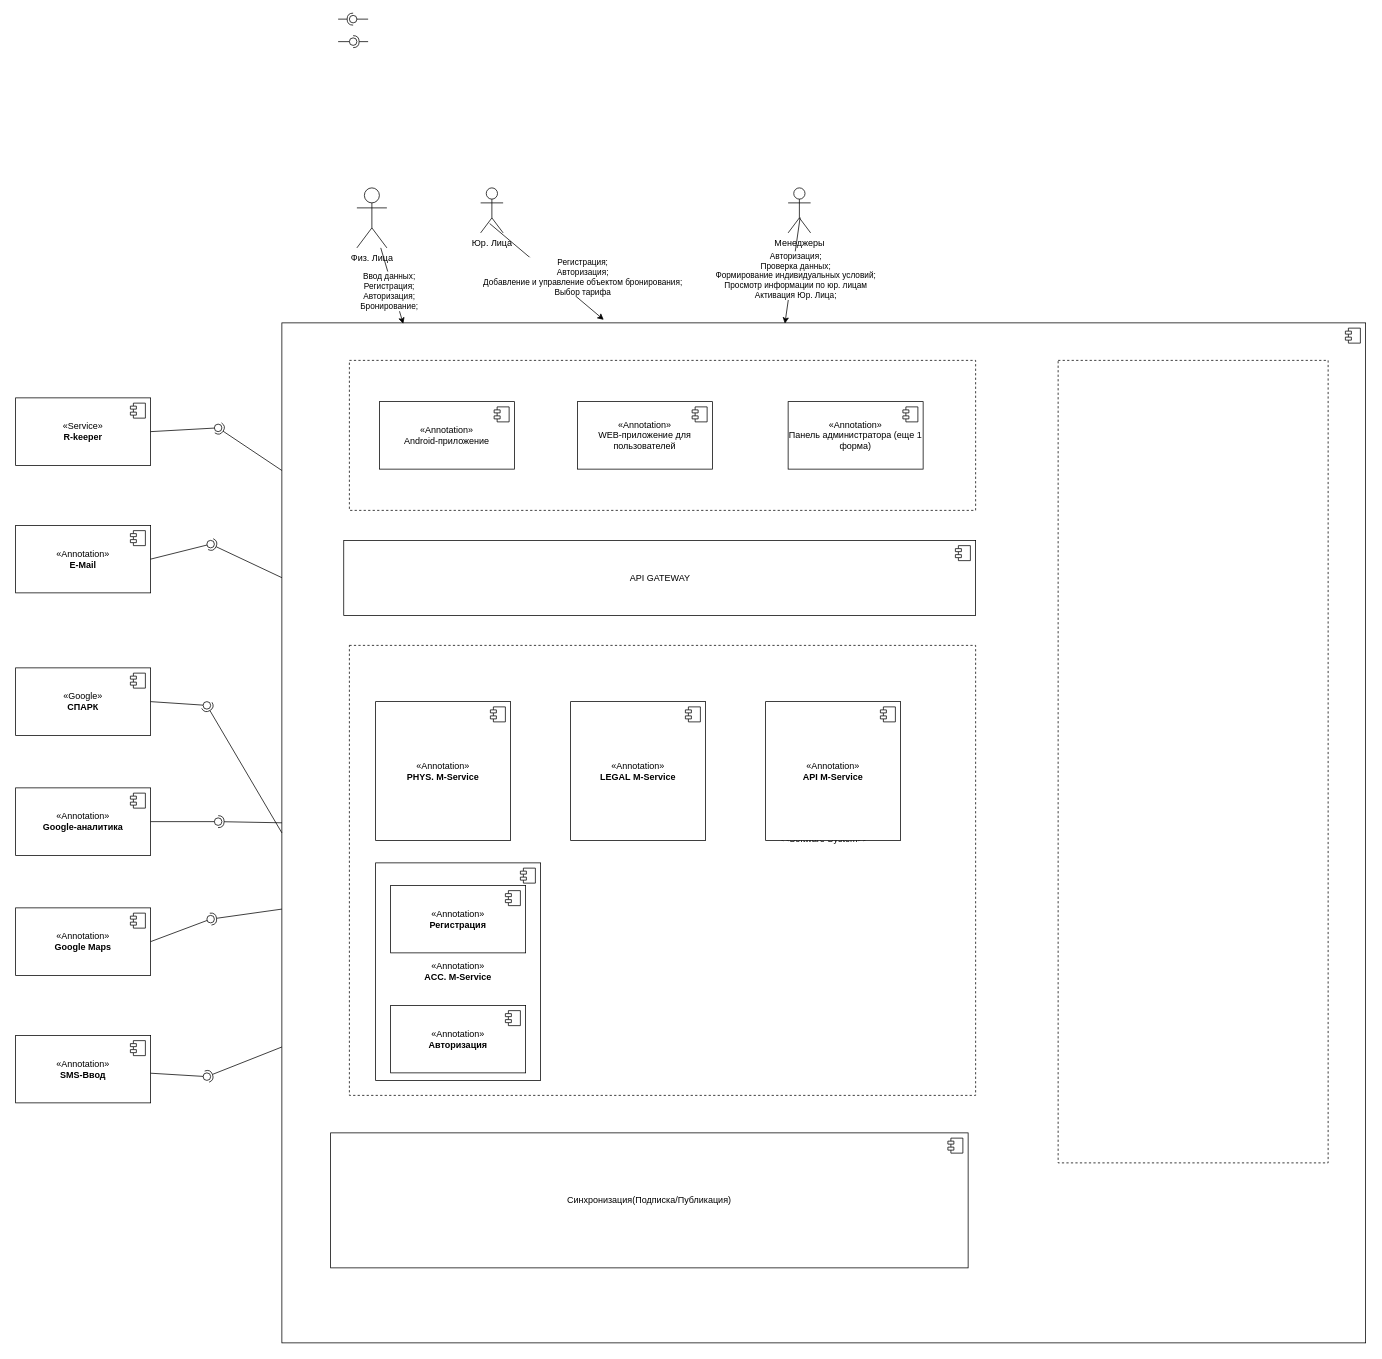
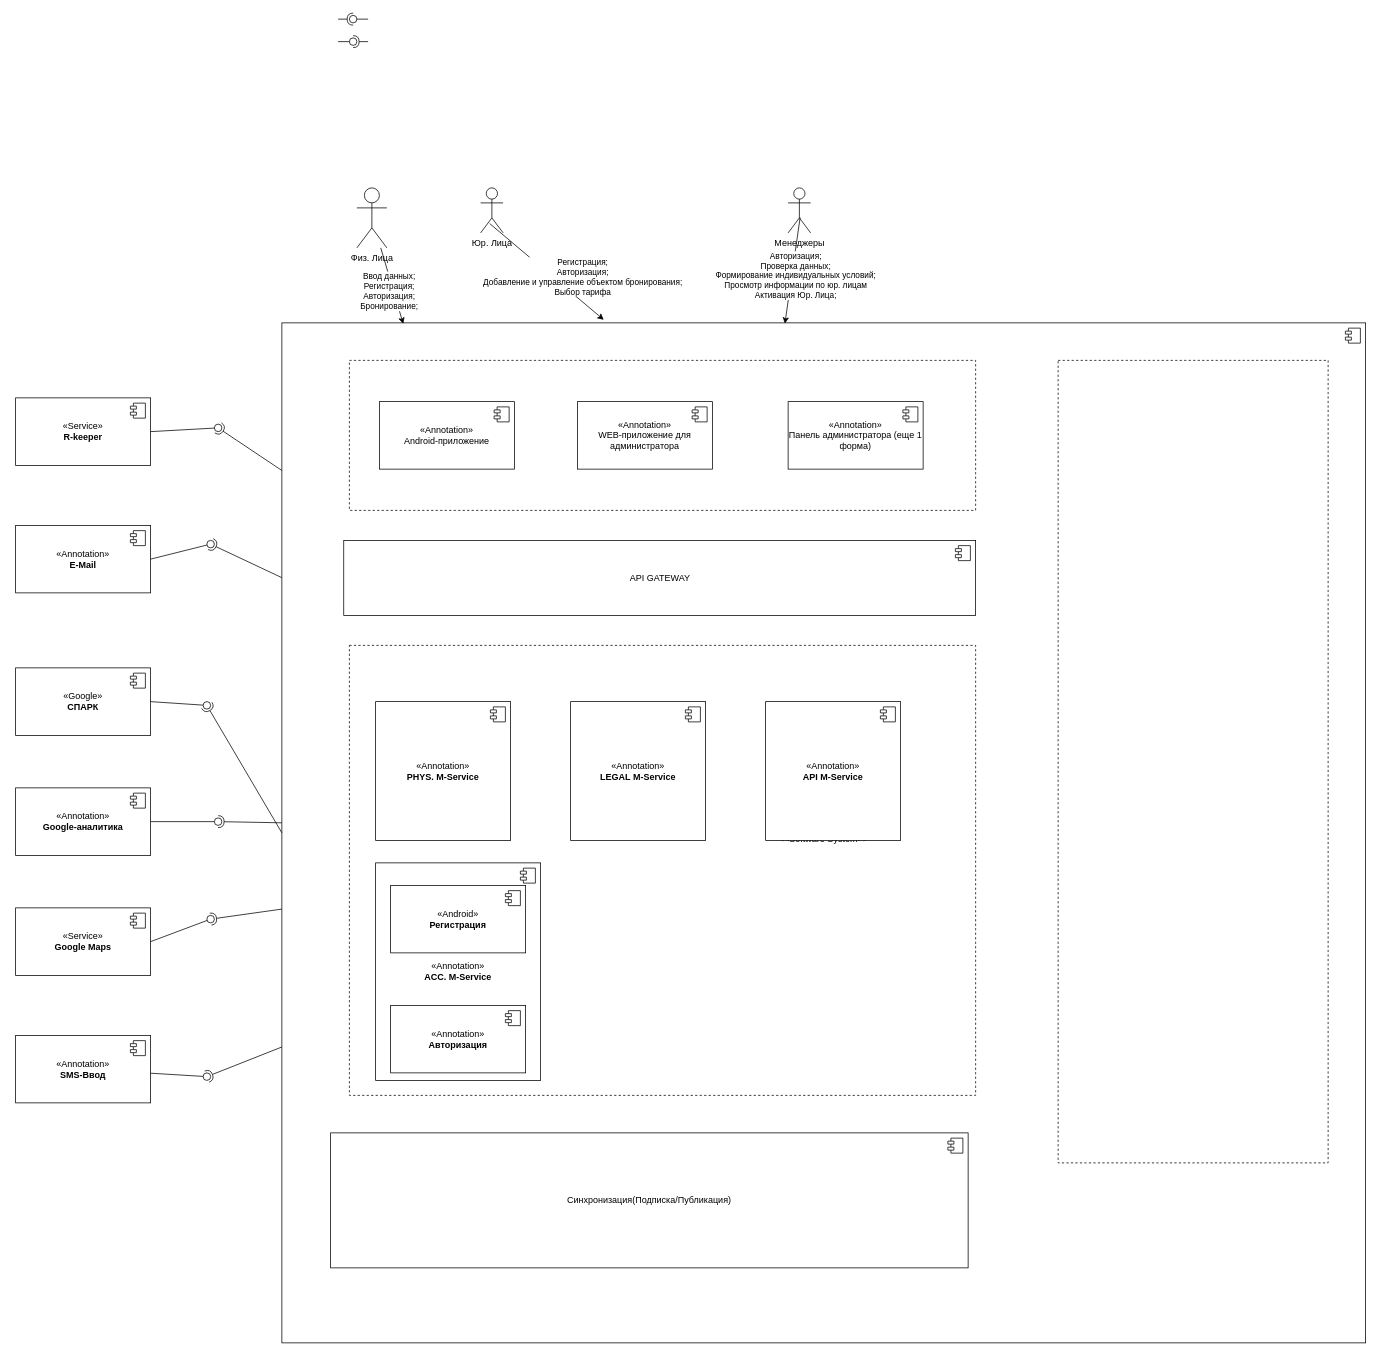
(645, 435) -> (645, 435)
(458, 919) -> (458, 919)
(83, 942) -> (83, 942)
